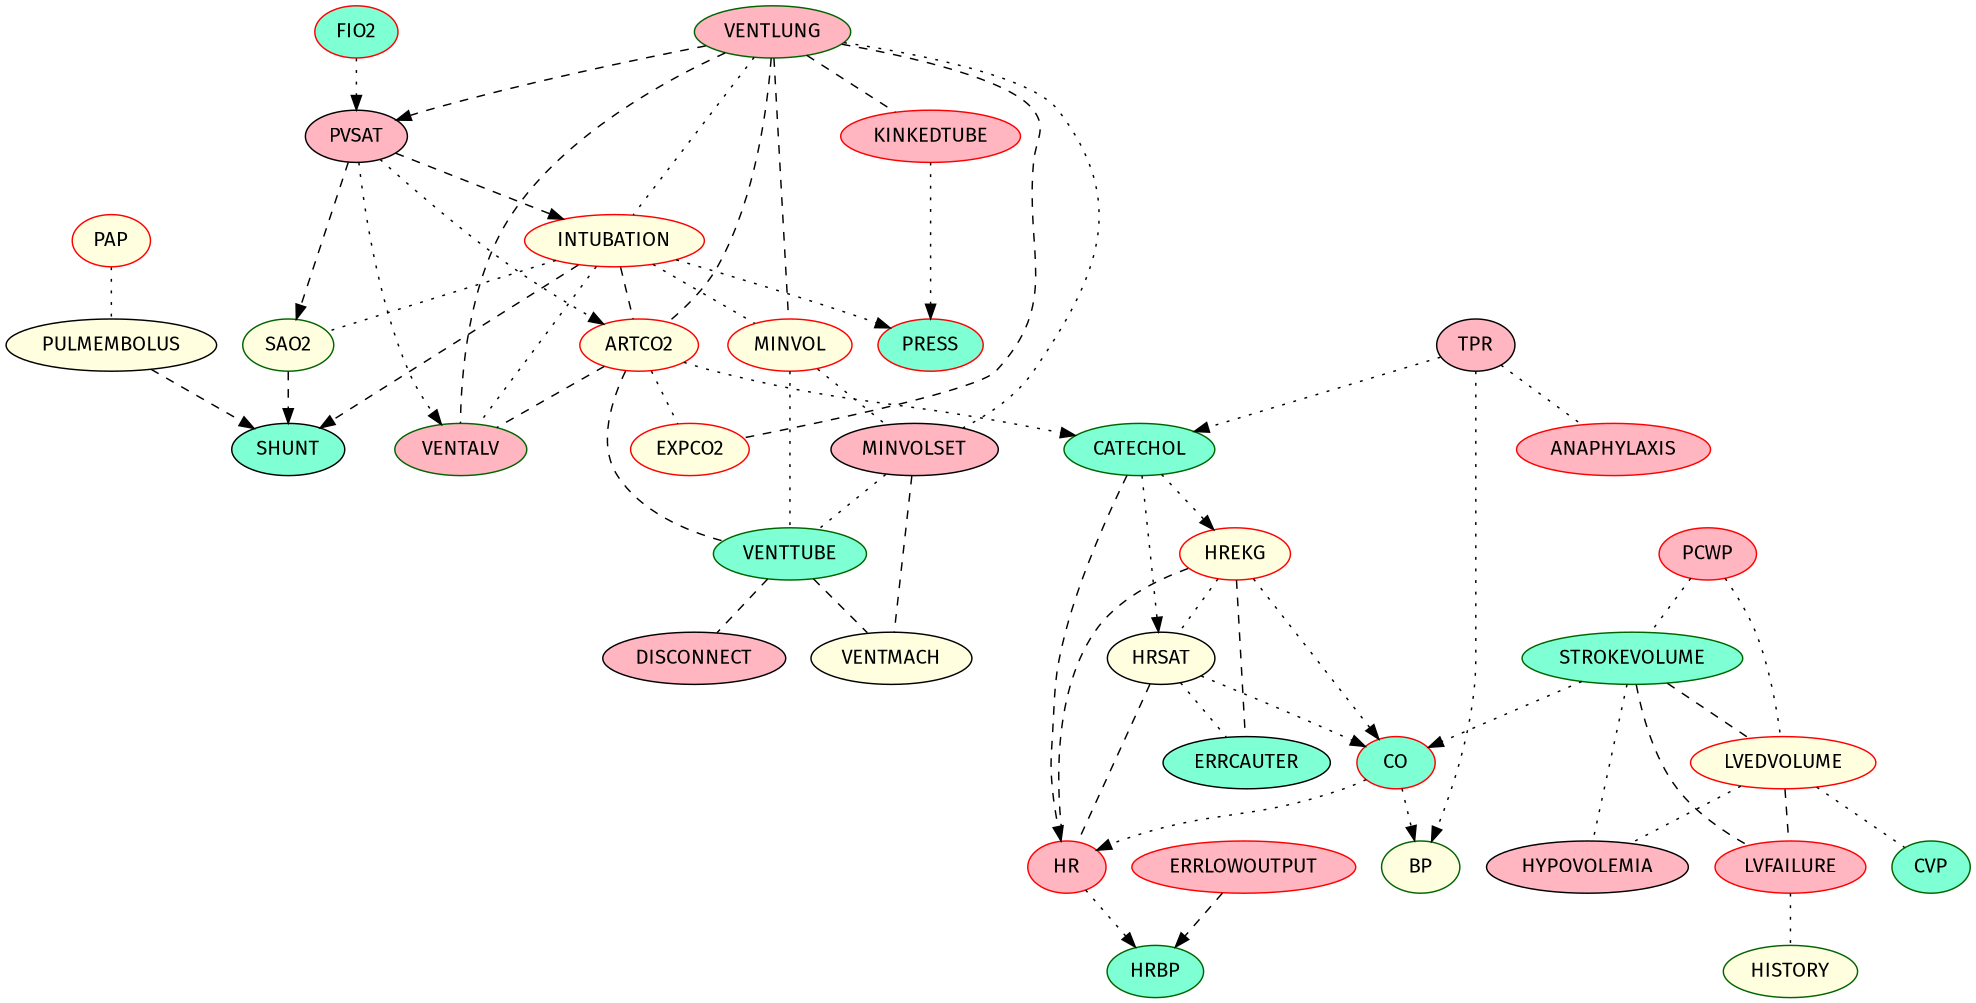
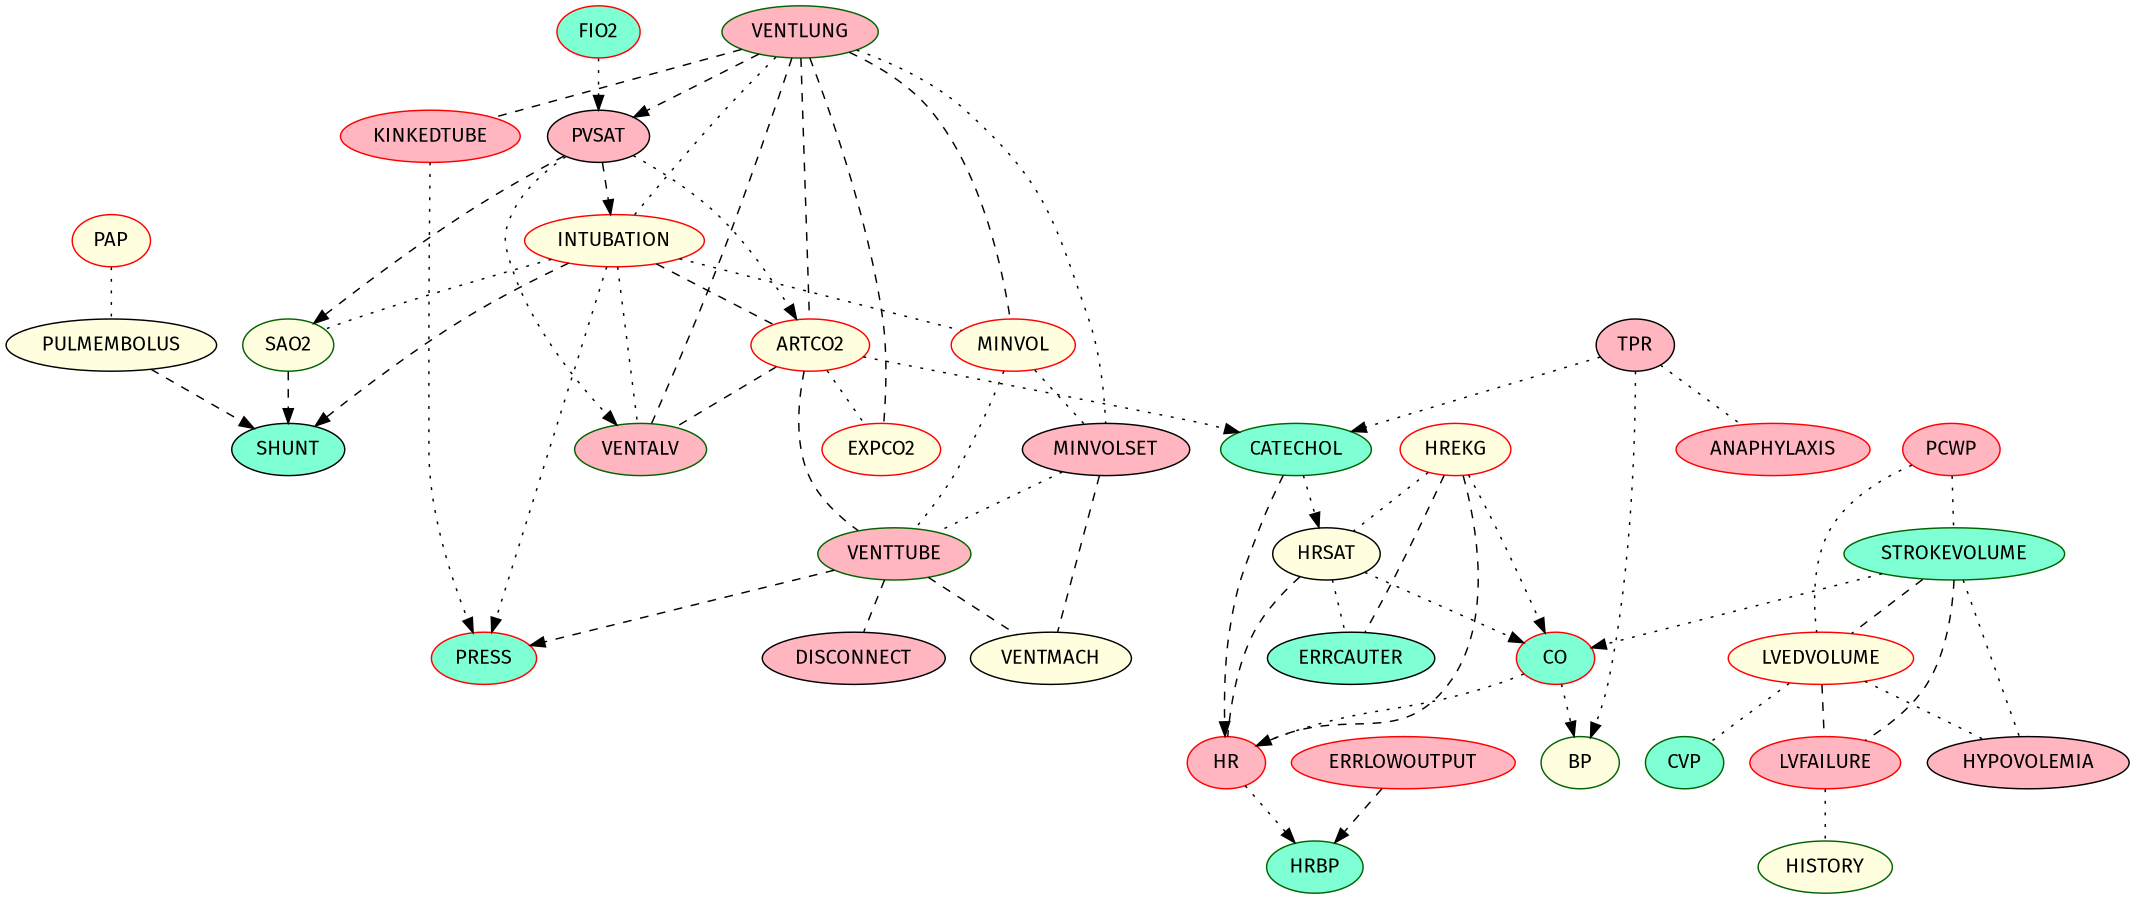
(1183, 497) -> none
(790, 554) -> (894, 554)
none -> (689, 606)
